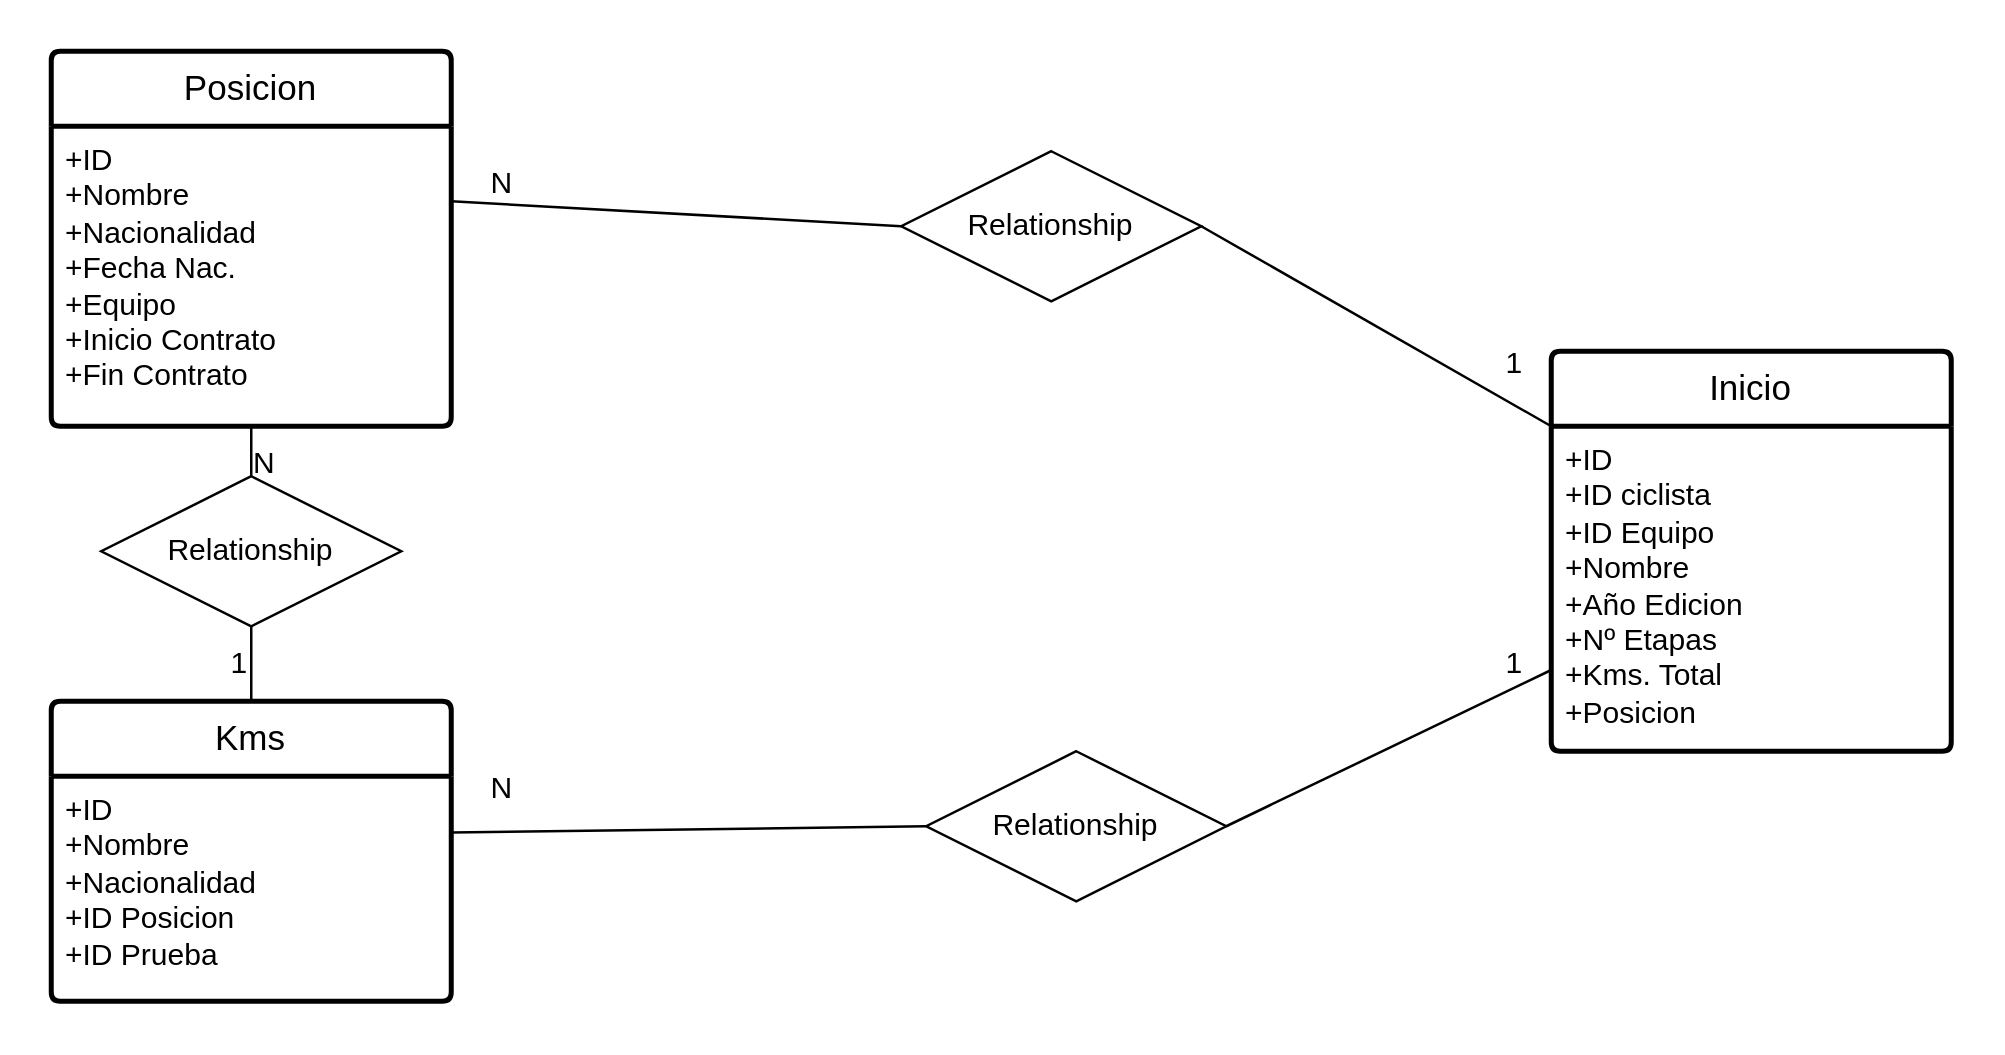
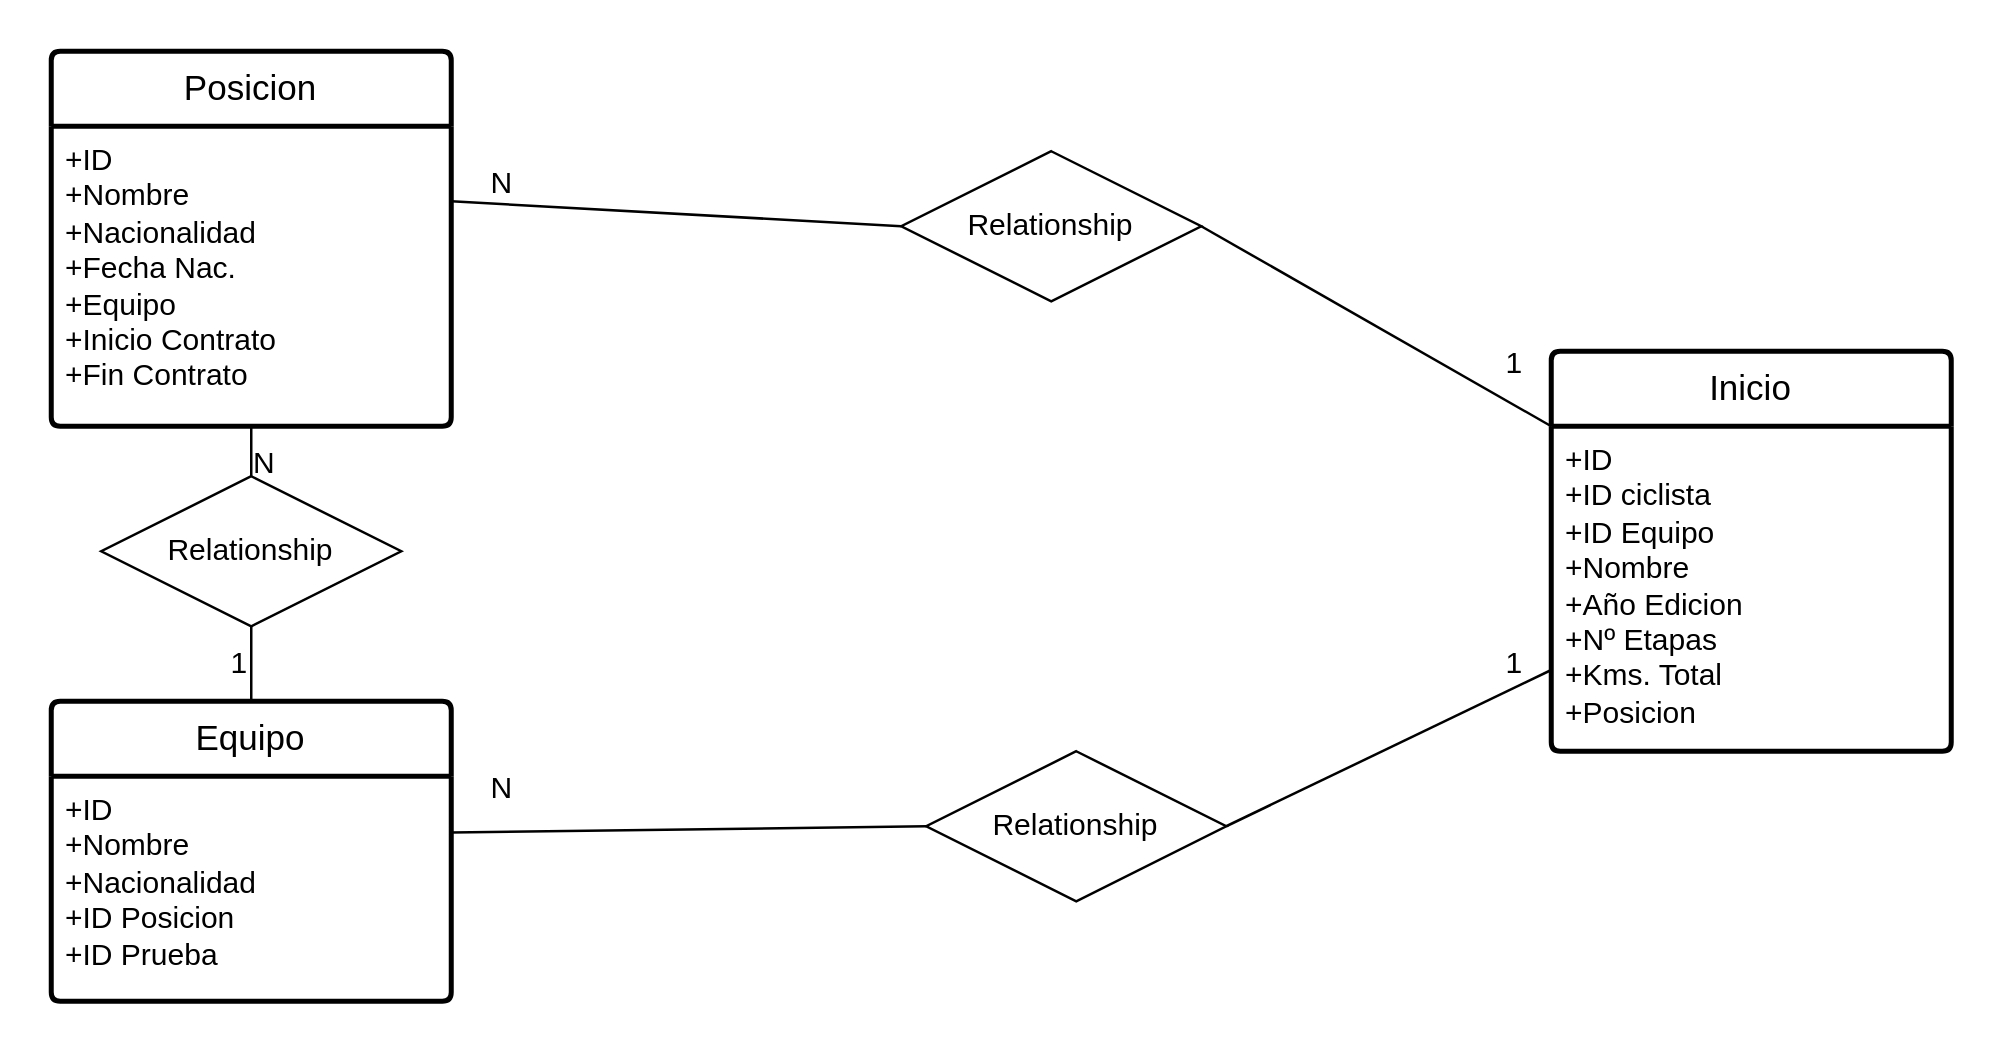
(251, 739) -> (251, 739)
